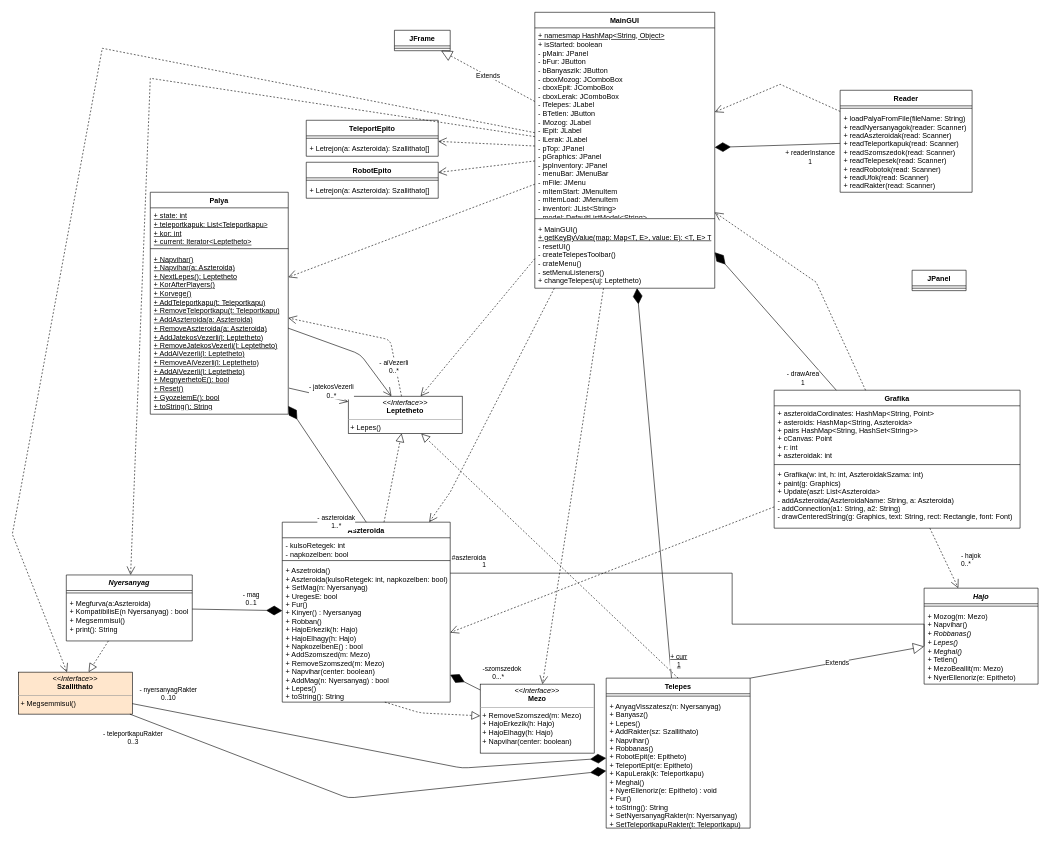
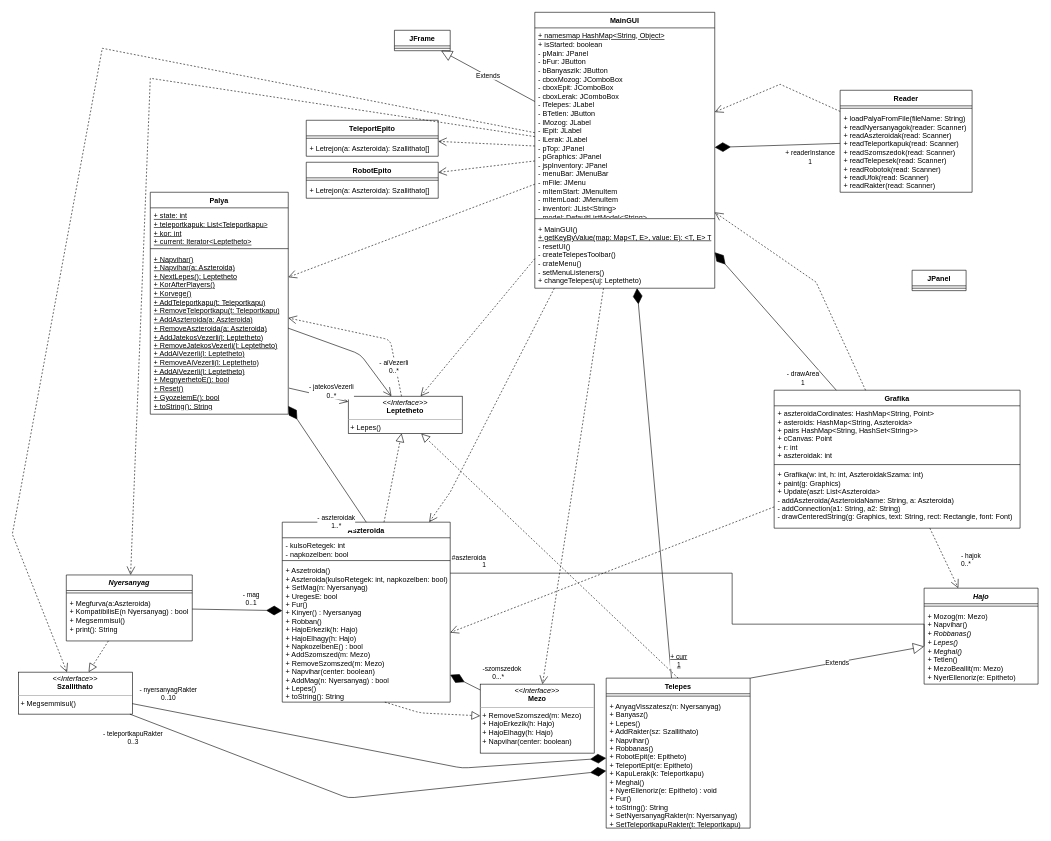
(514, 90) -> (514, 90)
(75, 693) -> (75, 693)
